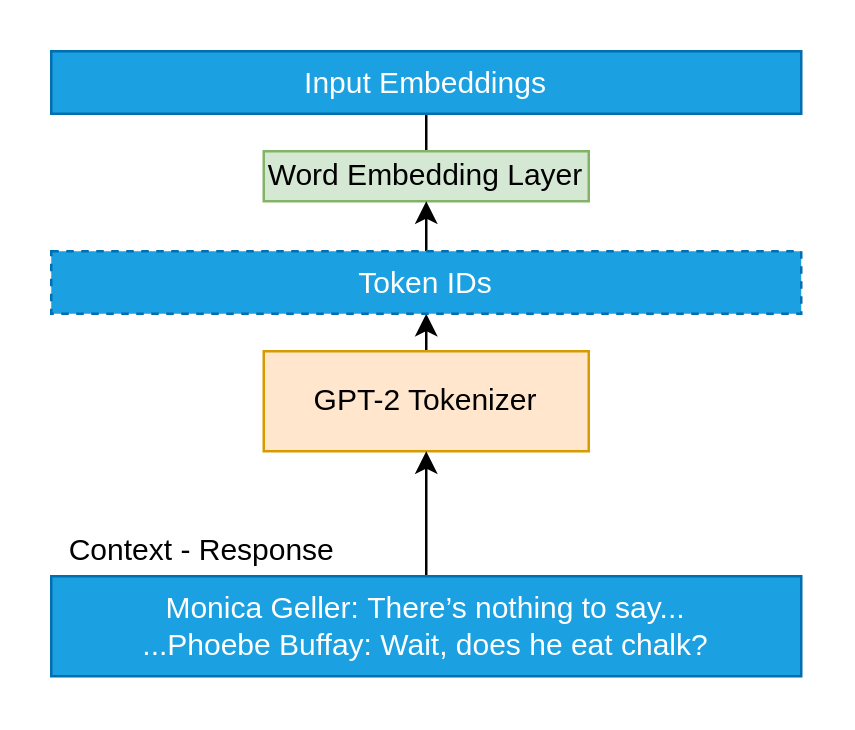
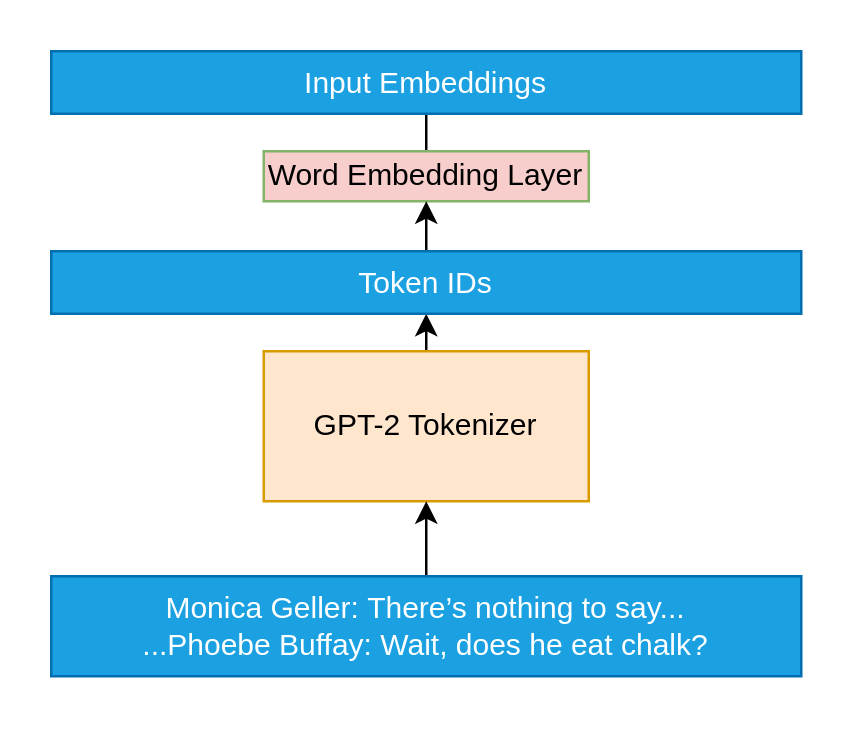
(426, 176) -> (426, 176)
(426, 283) -> (426, 283)
(426, 401) -> (426, 426)
(201, 551) -> none
